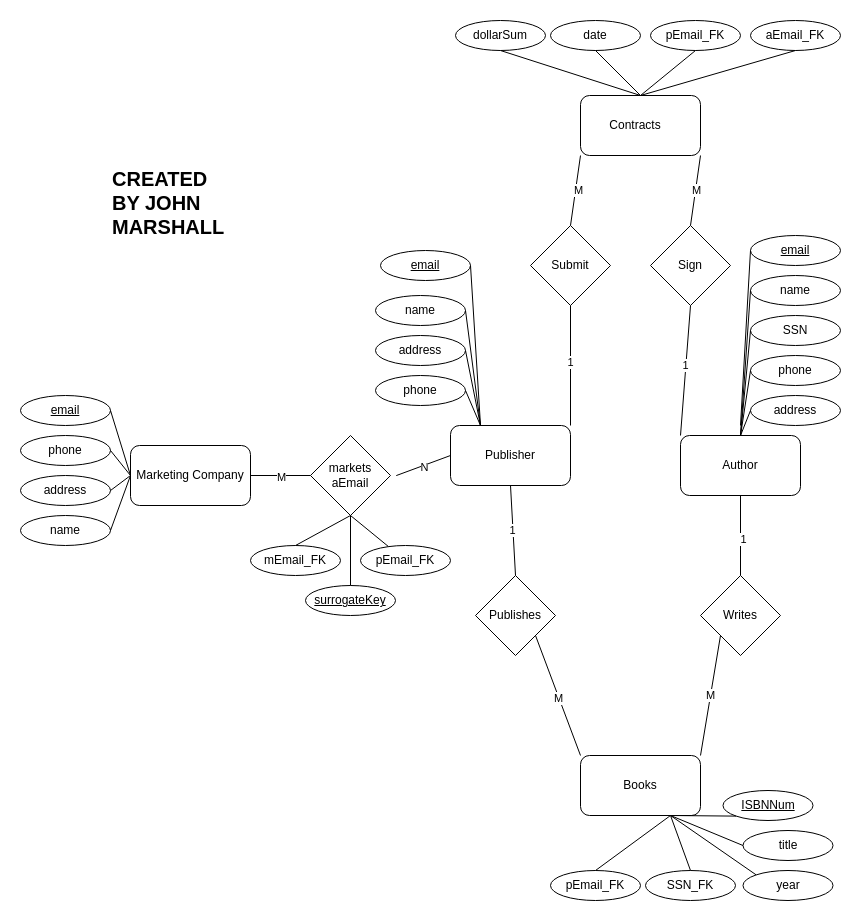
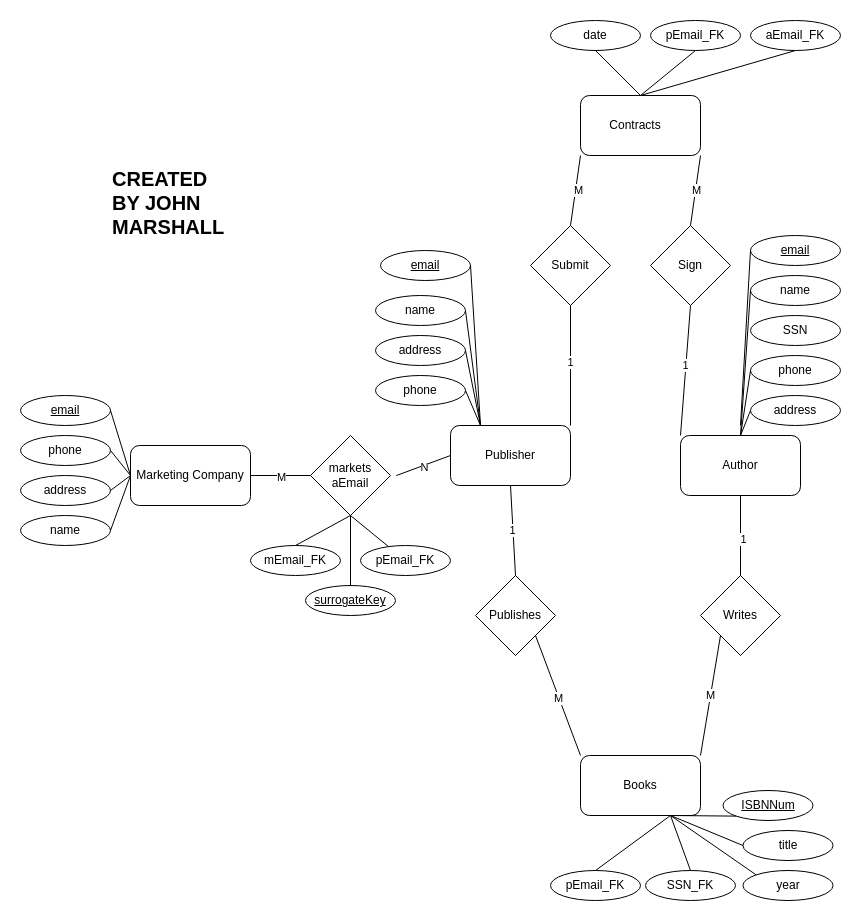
(501, 36) -> none
(568, 72) -> none
(747, 363) -> none
